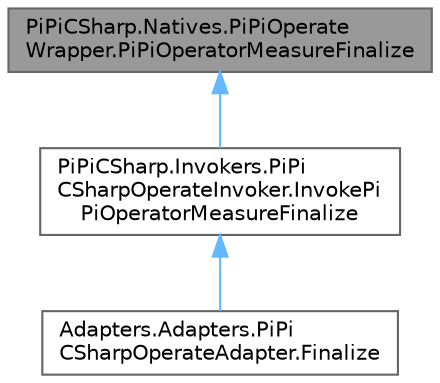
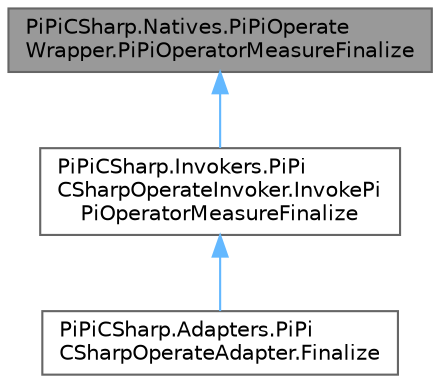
(220, 343) -> (220, 343)
